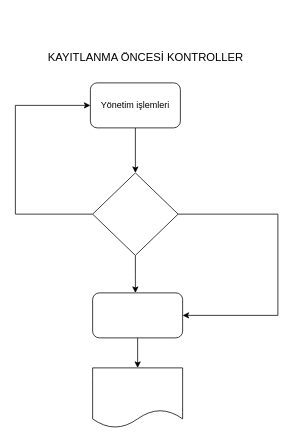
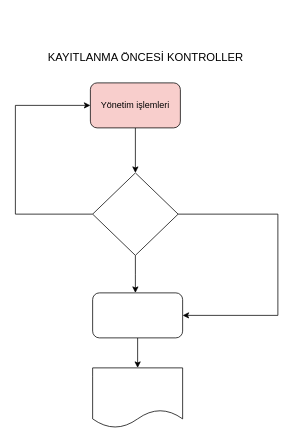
(135, 105) -> (135, 105)
